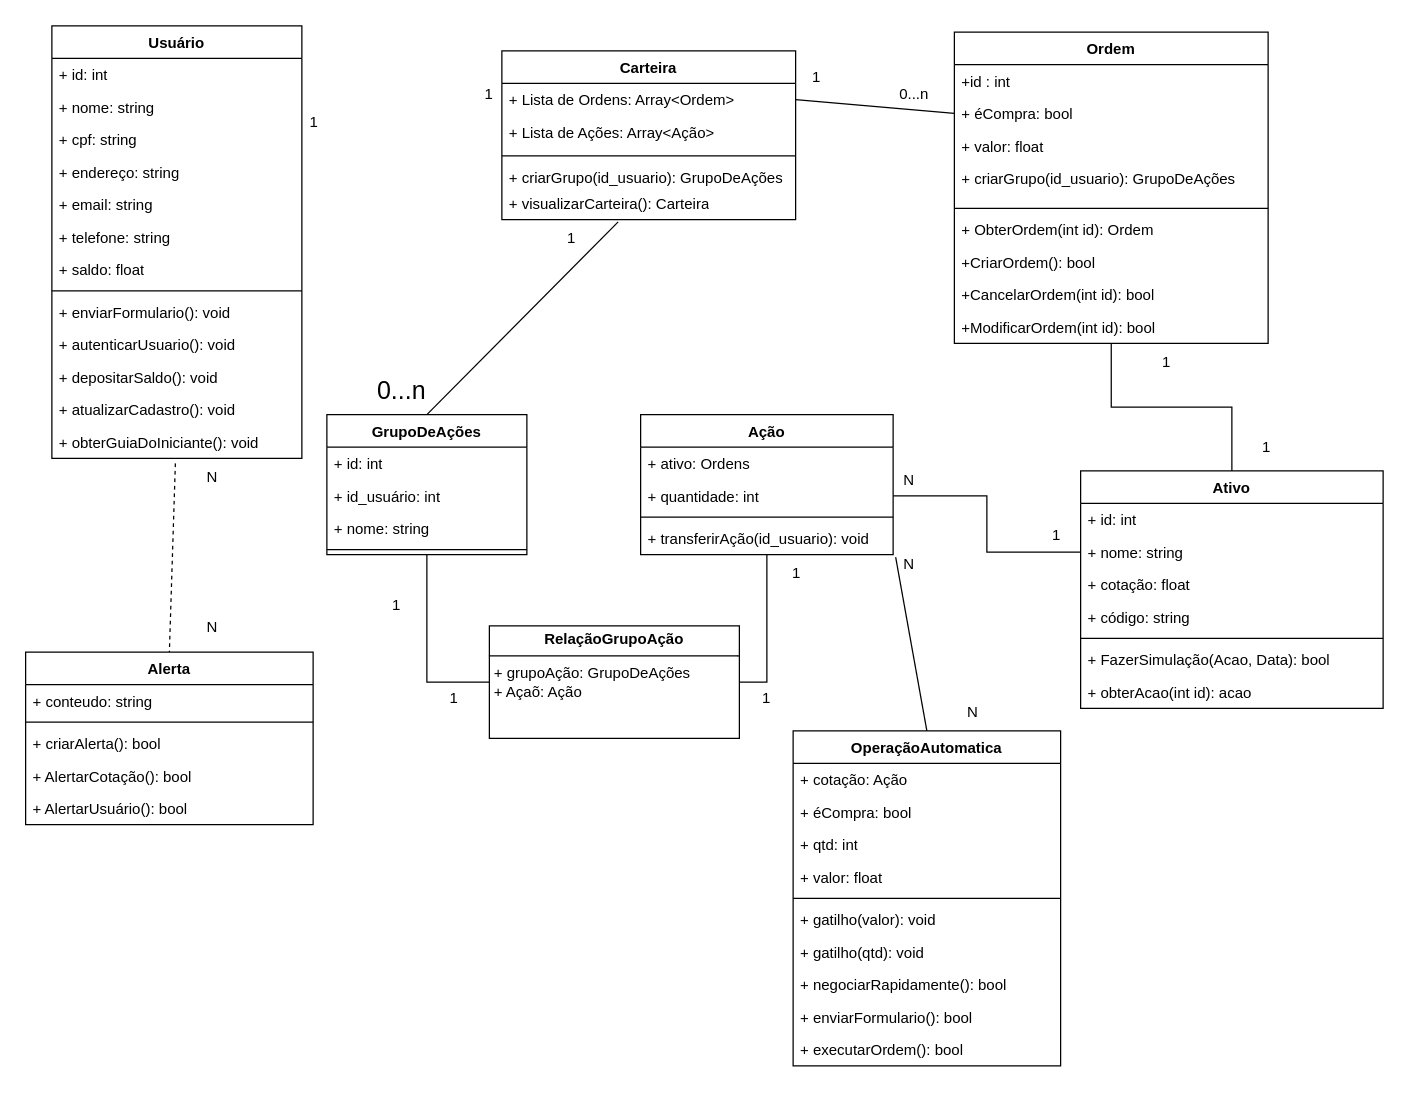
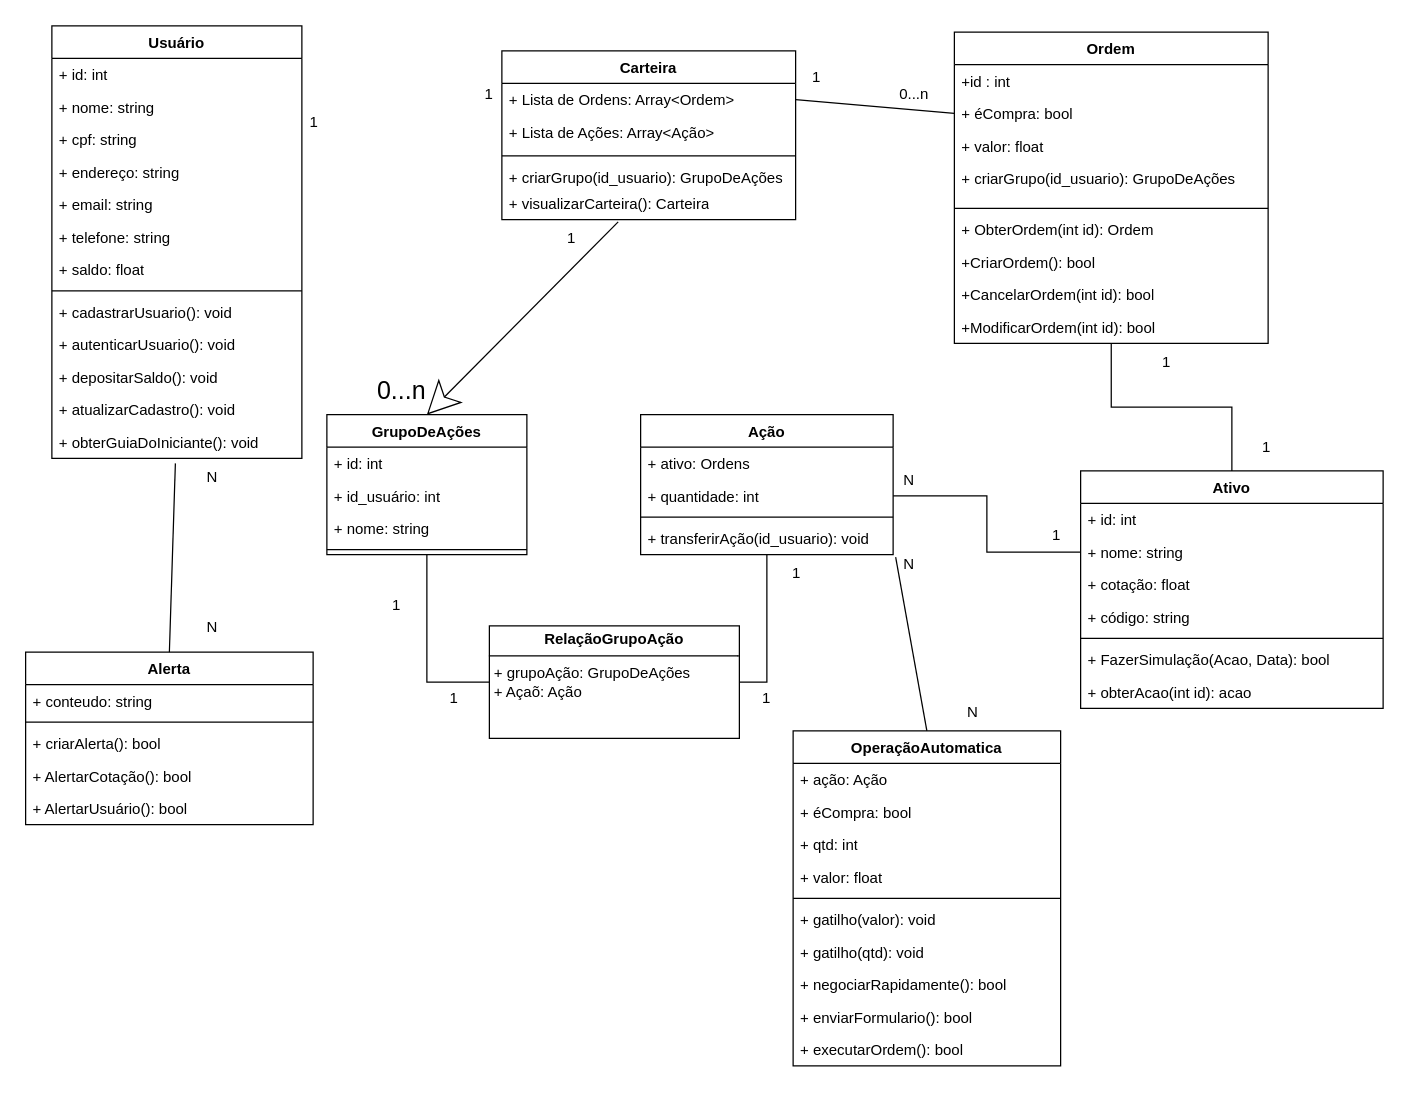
(155, 313) -> (159, 313)
(437, 404) -> (446, 395)
(172, 559) -> (172, 559)
(858, 781) -> (845, 781)
